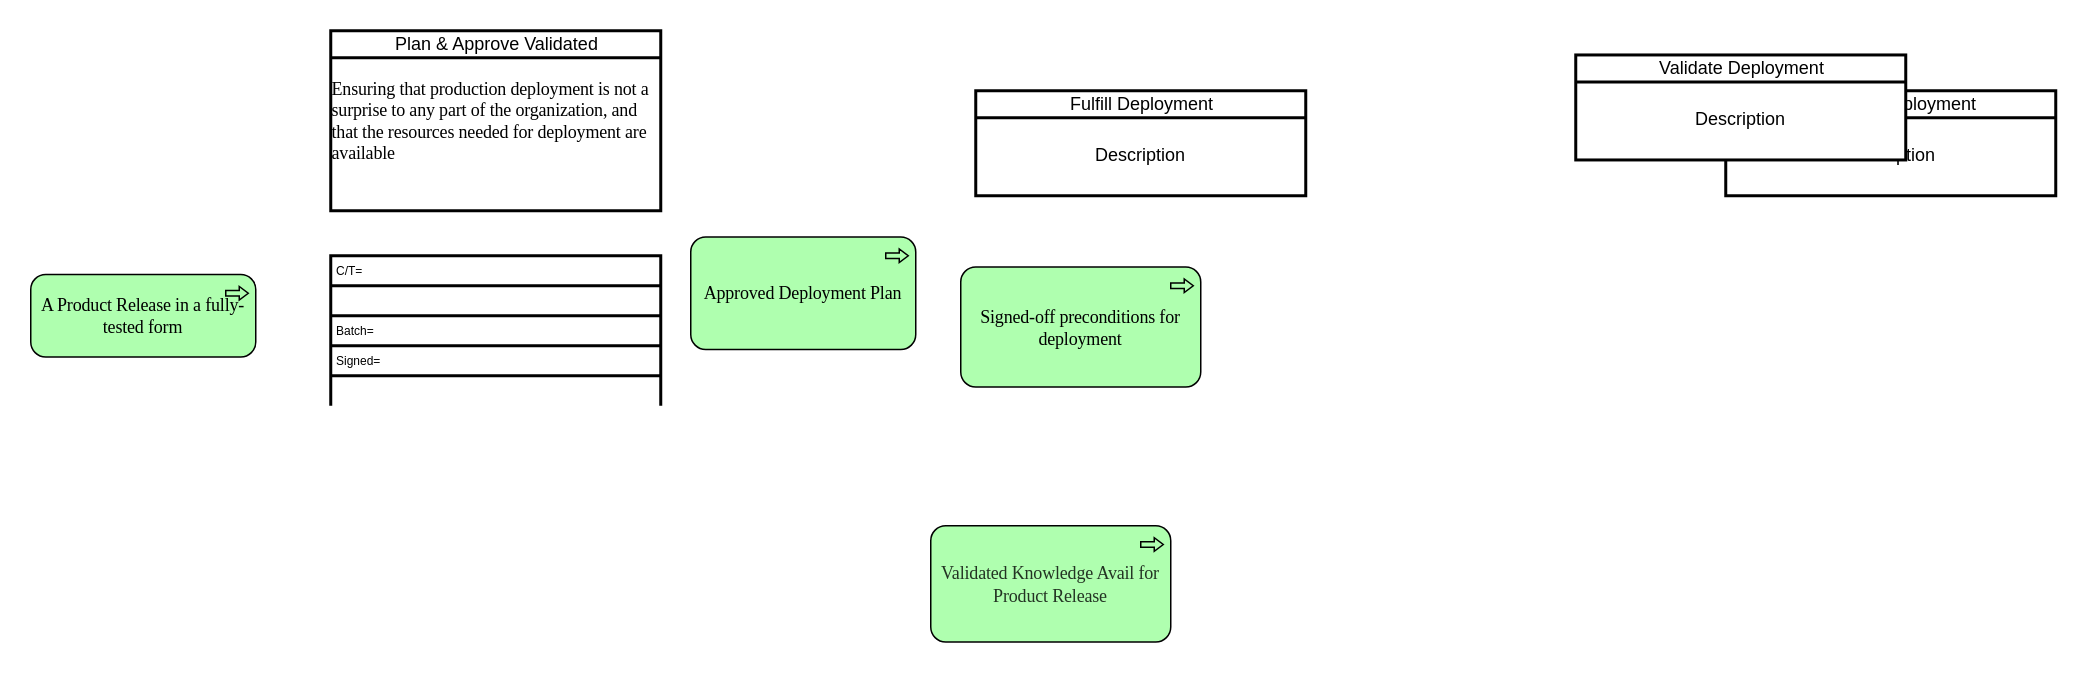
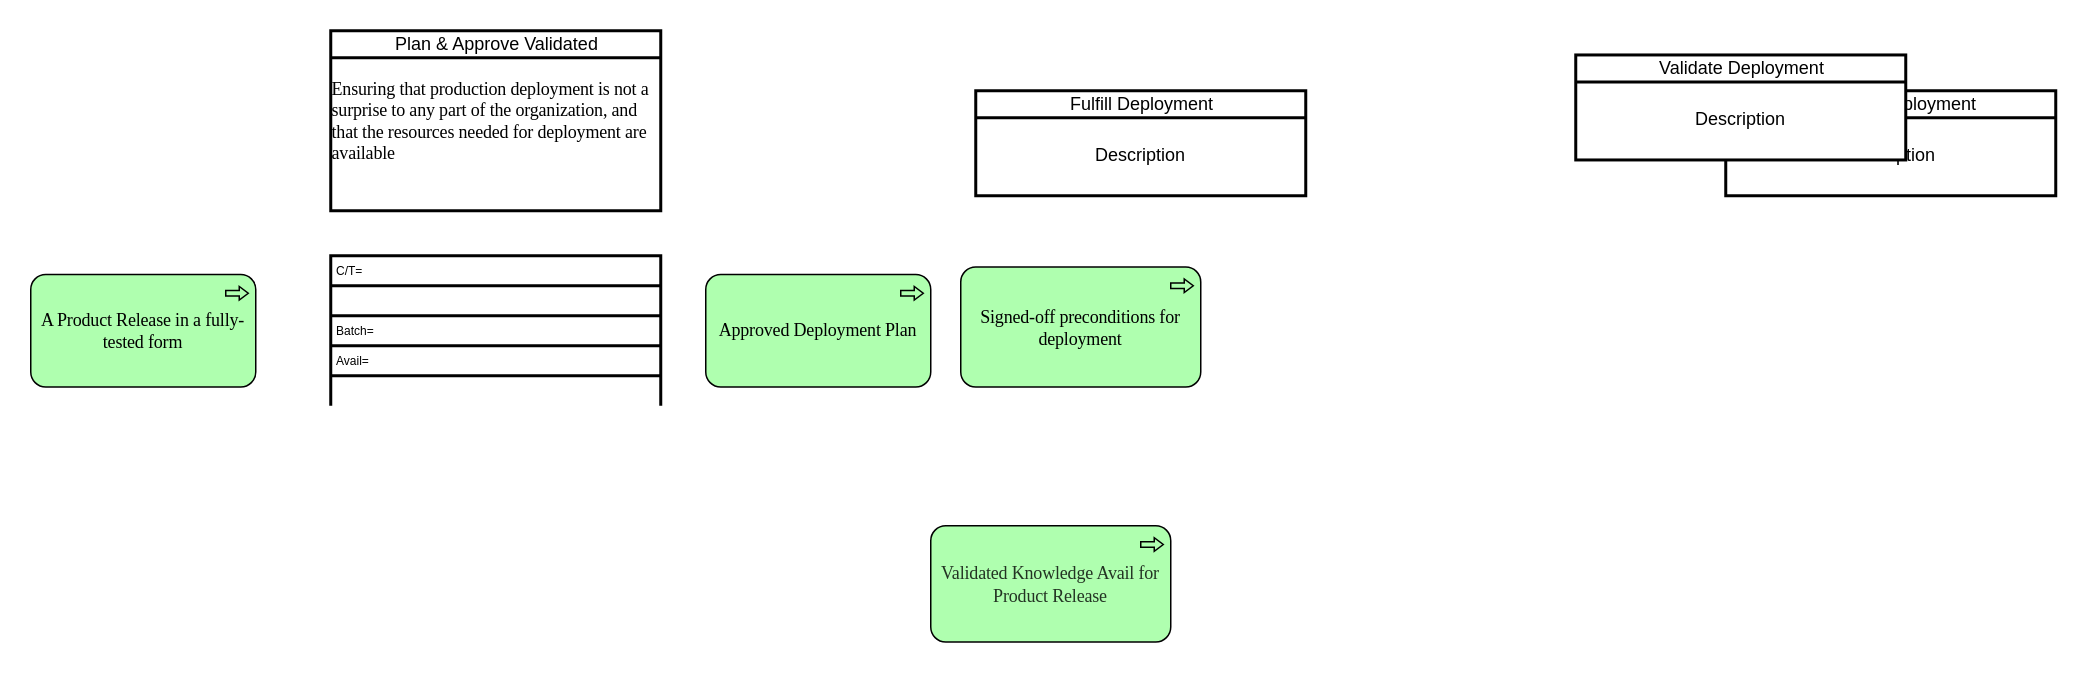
(803, 293) -> (818, 331)
(143, 316) -> (143, 331)
(359, 361) -> (354, 361)
